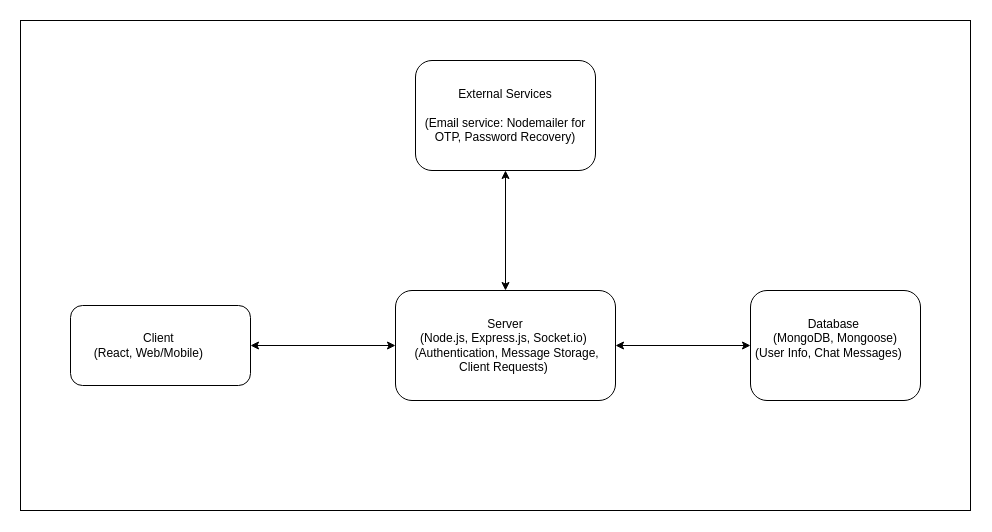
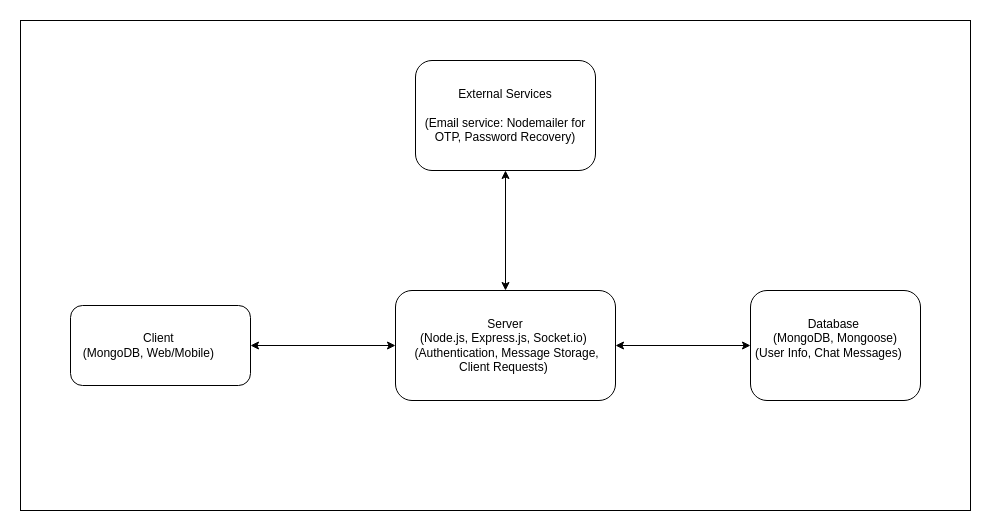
(161, 346) -> (161, 346)
